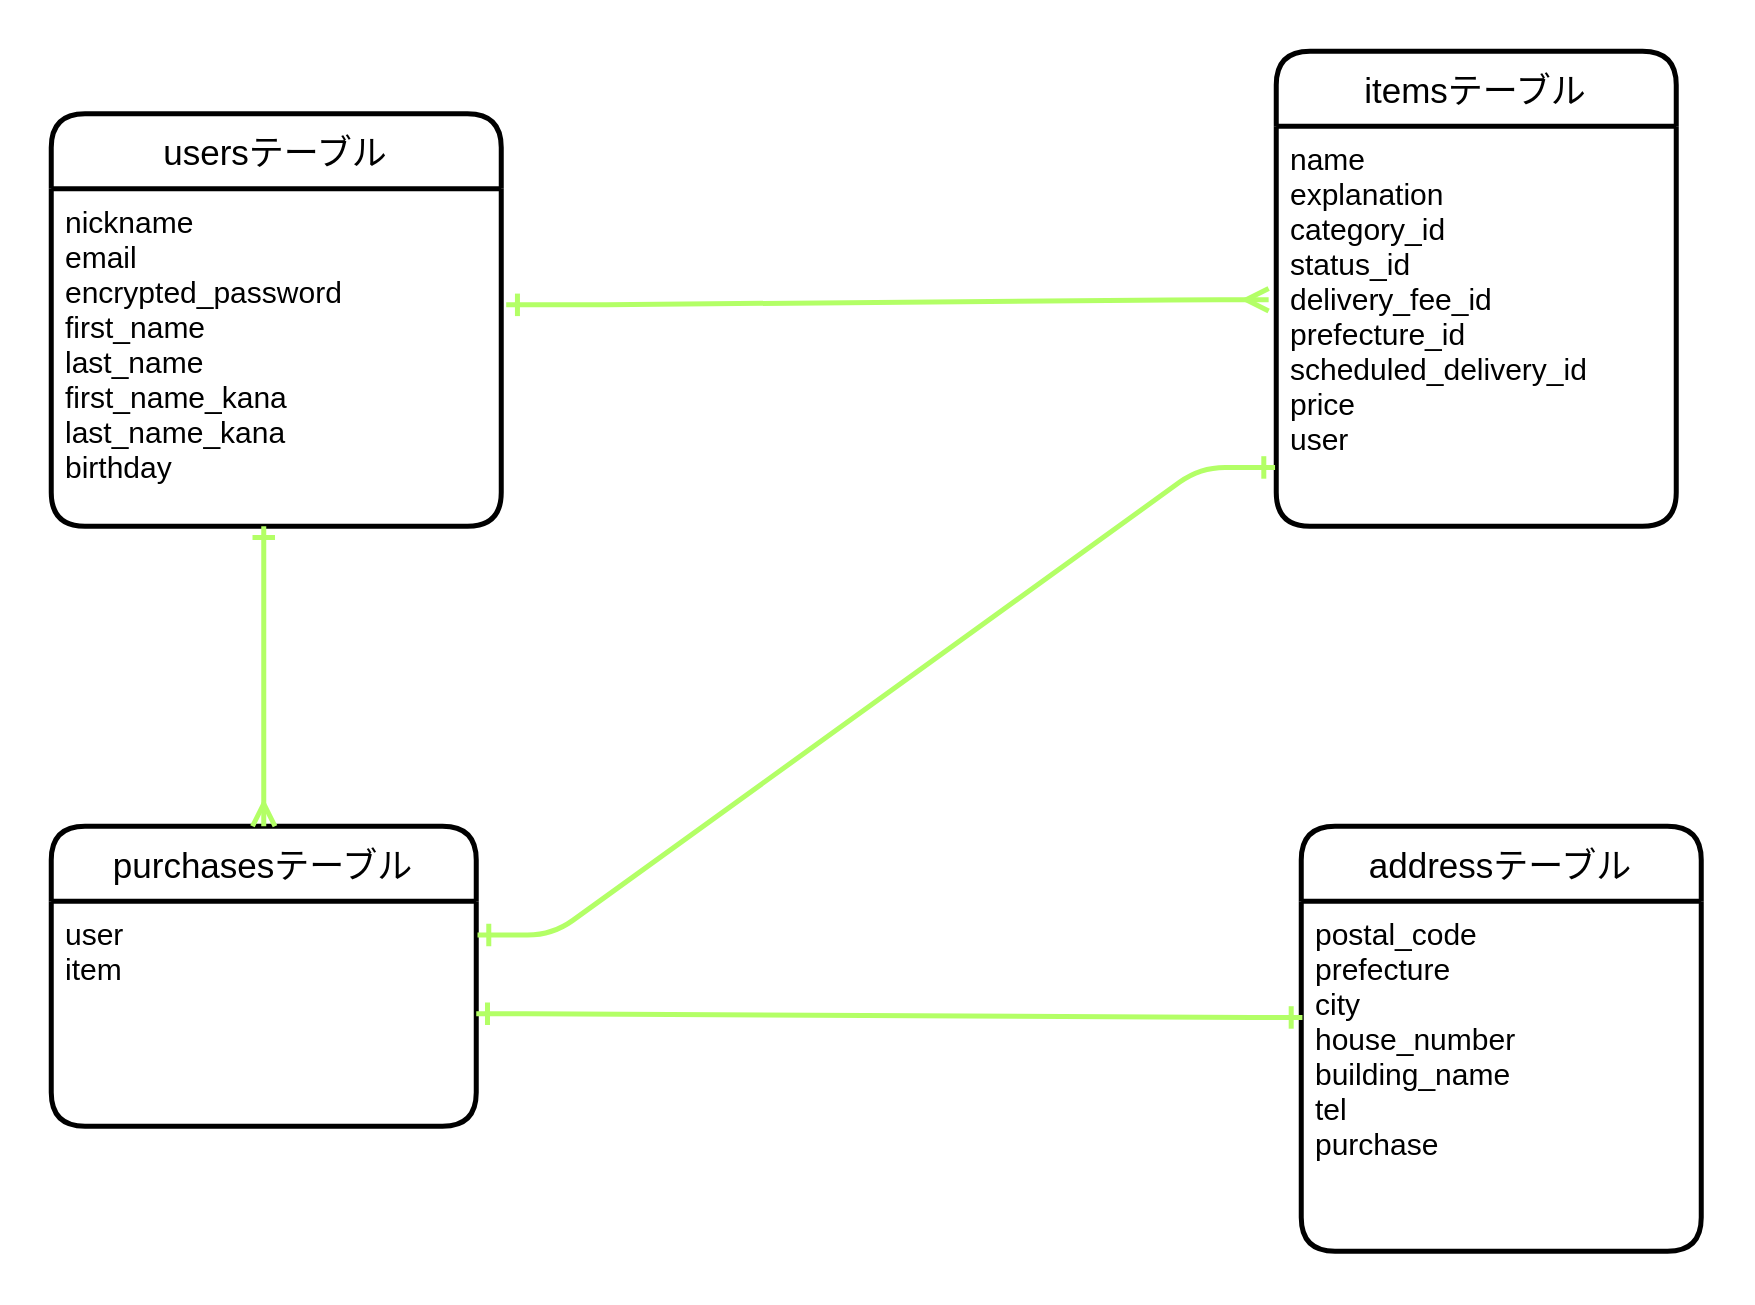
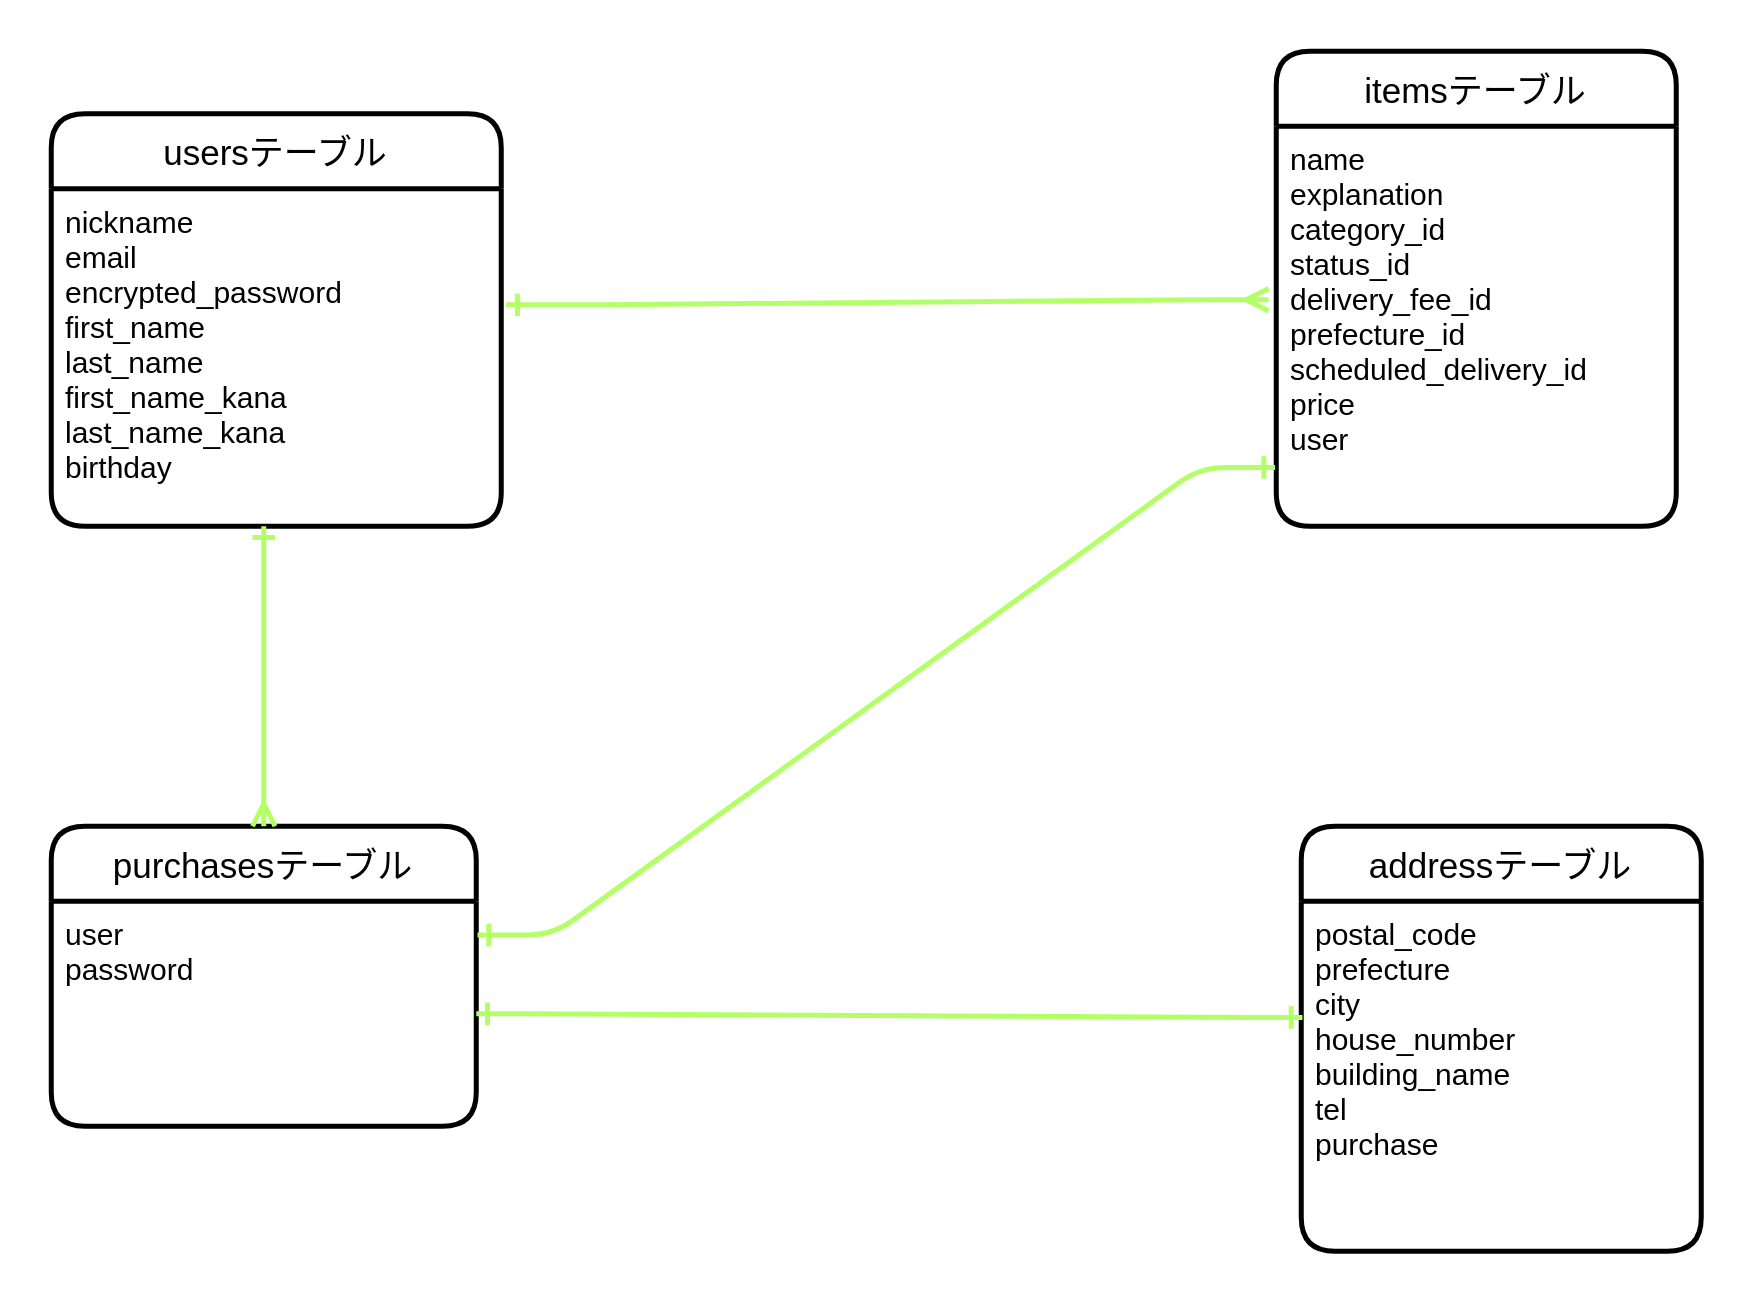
(99, 935) -> (99, 935)
